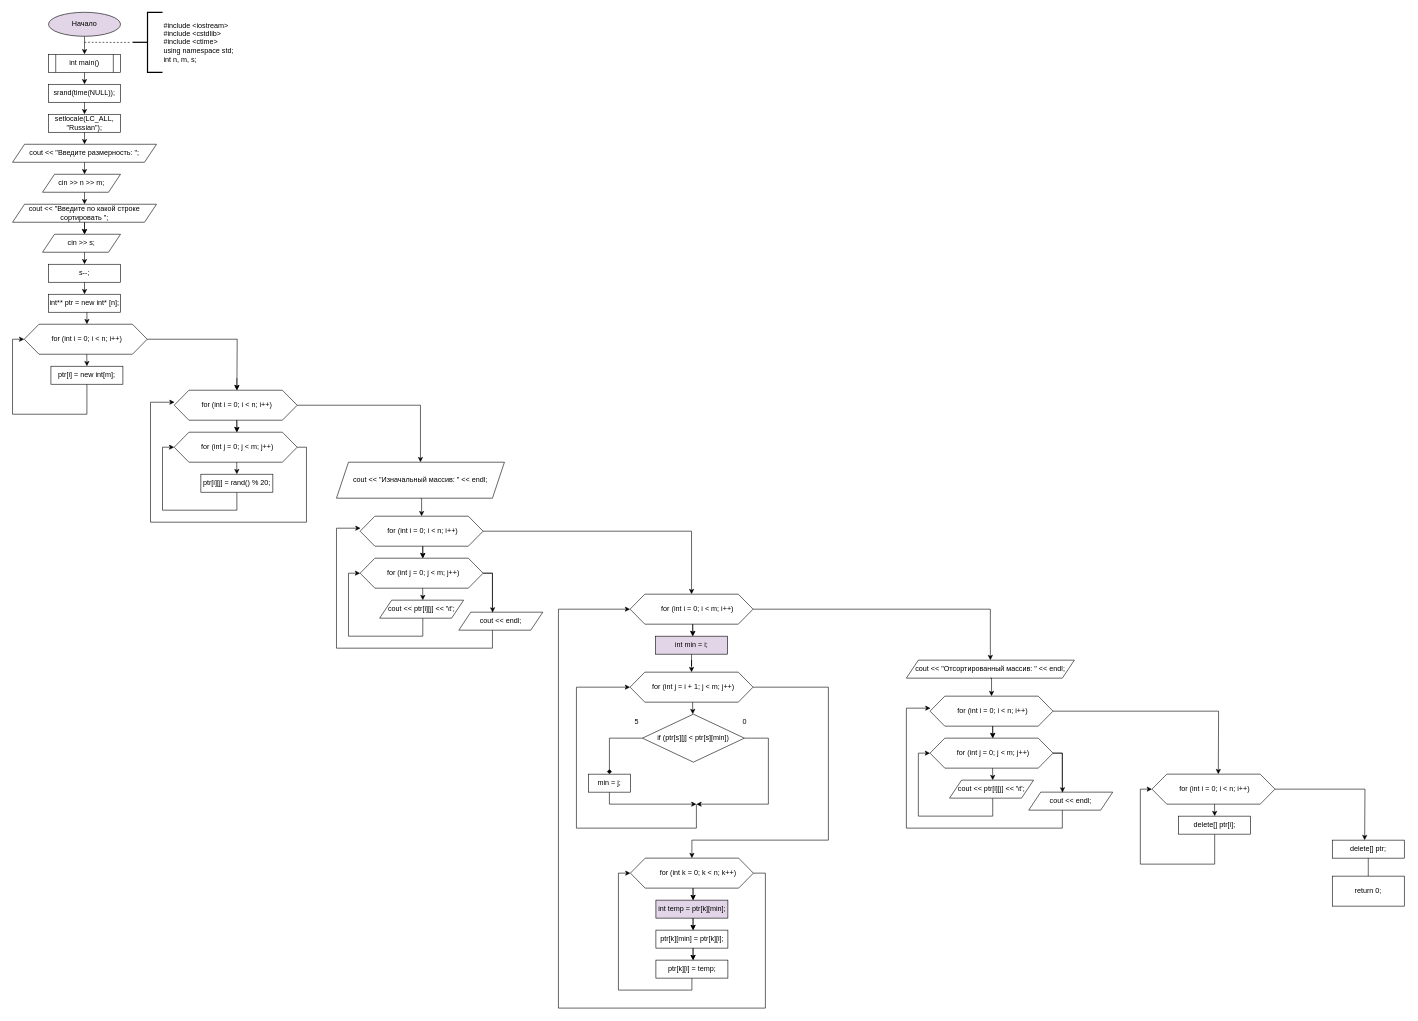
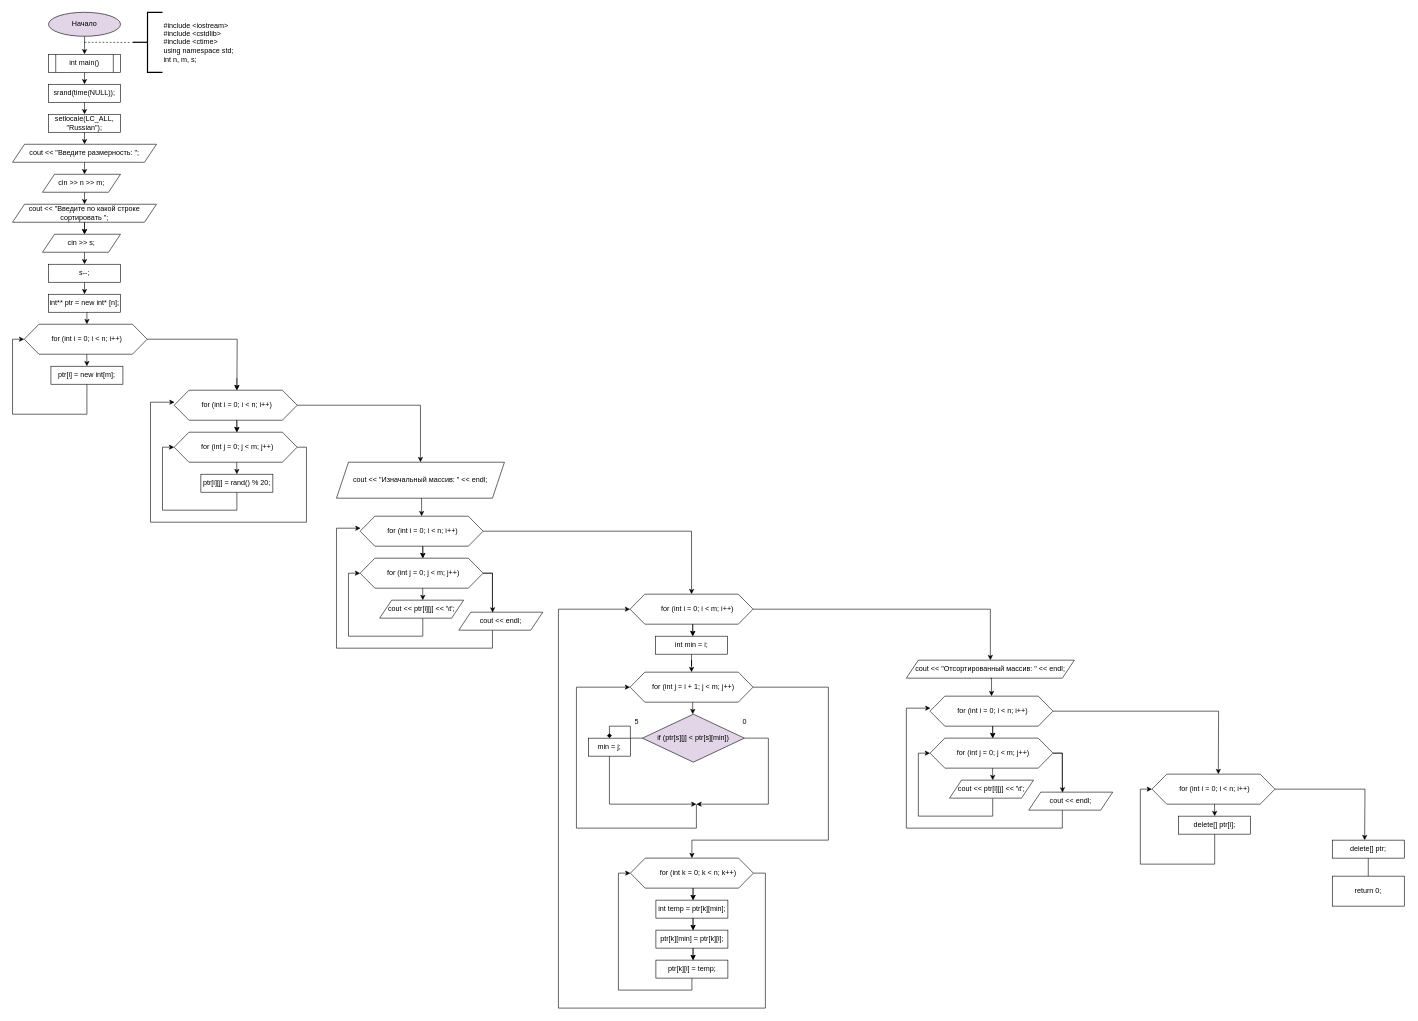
(691, 645) -> (691, 645)
(693, 738) -> (693, 738)
(609, 783) -> (609, 747)
(692, 909) -> (692, 909)
